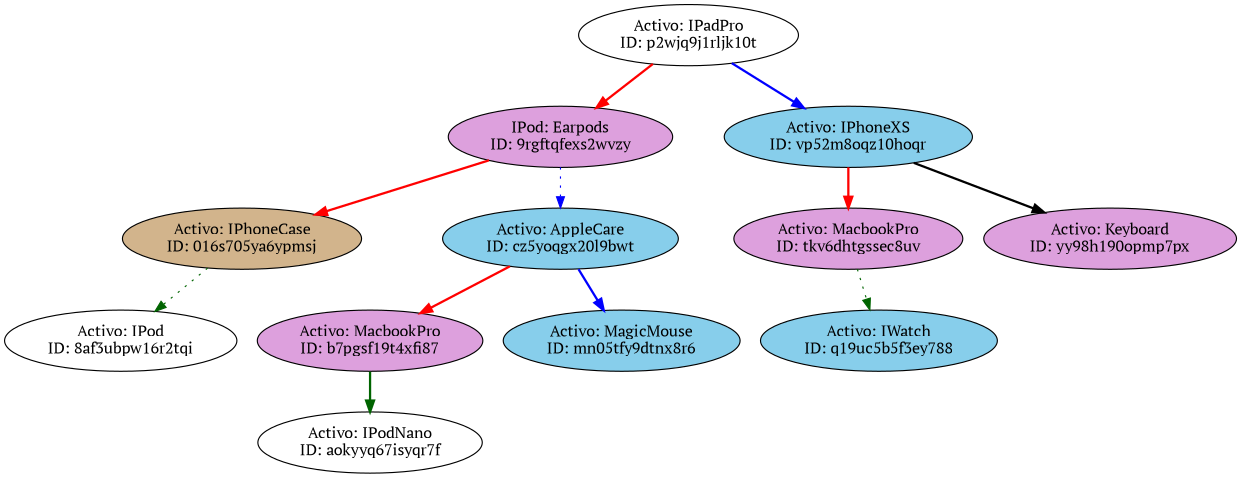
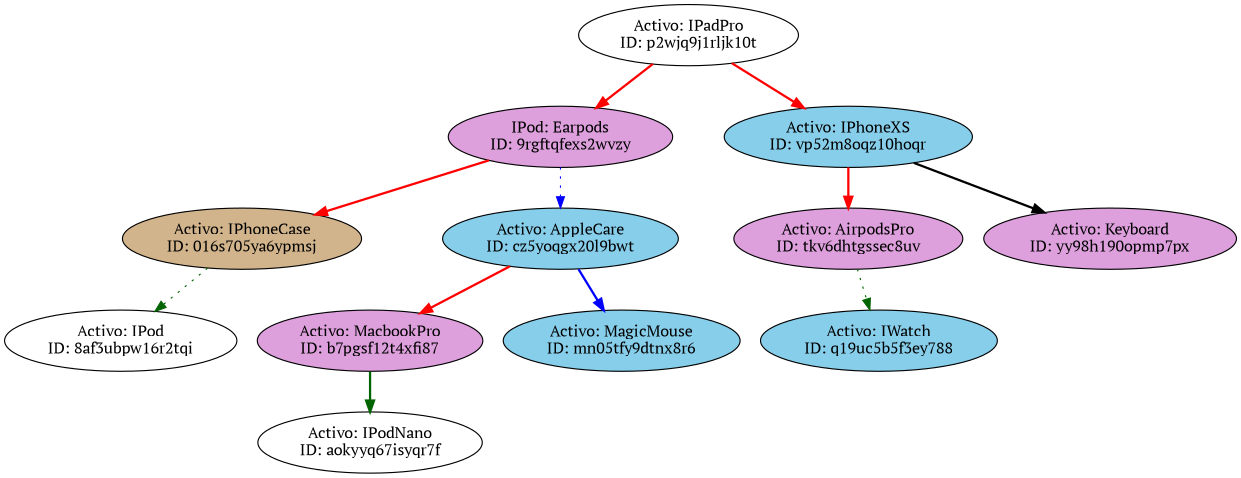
(763, 83) -> (763, 83)
(848, 239) -> (848, 239)
(370, 341) -> (370, 341)
